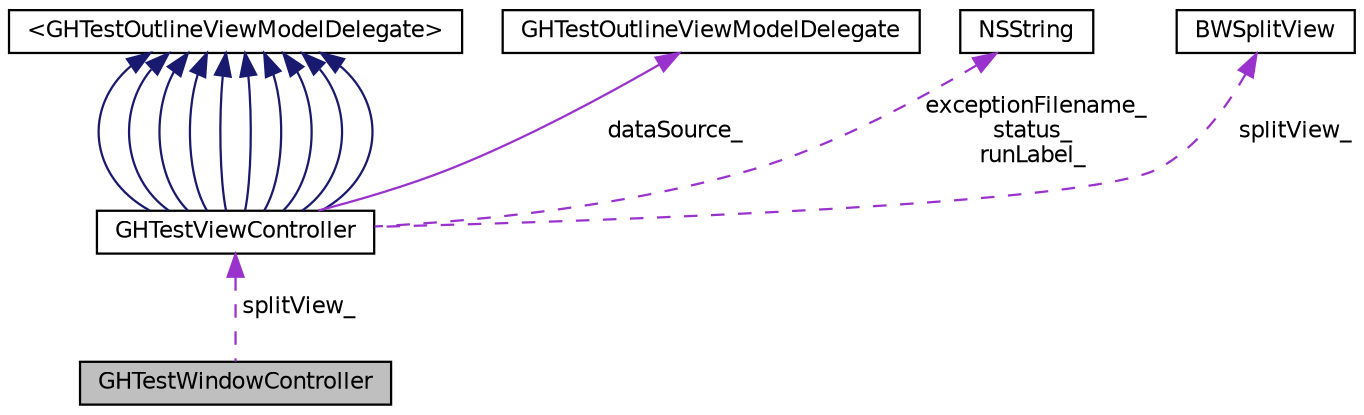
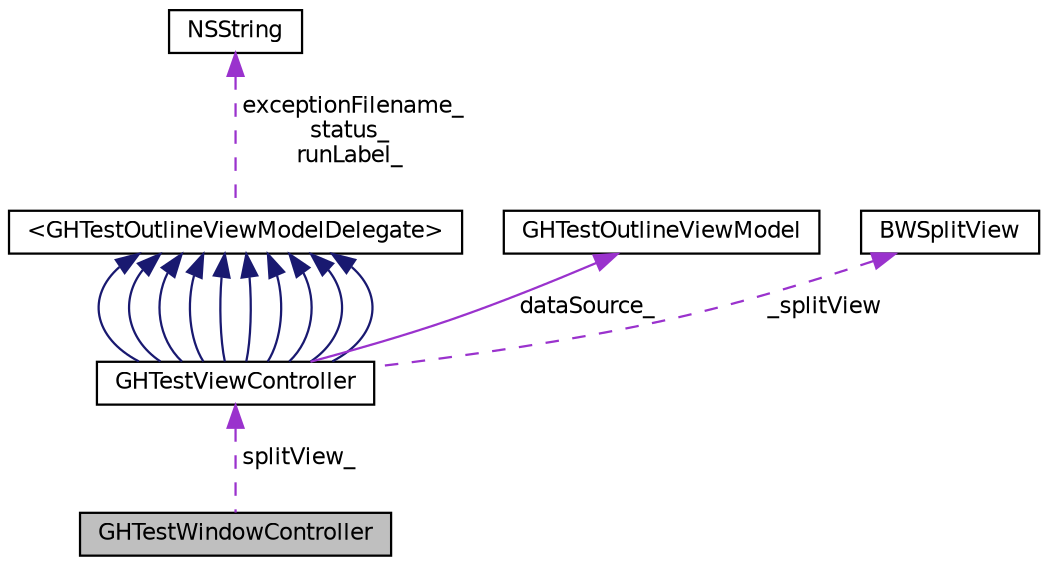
(711, 32) -> (662, 232)
(1293, 132) -> (822, 308)
(687, 186) -> (236, 143)
